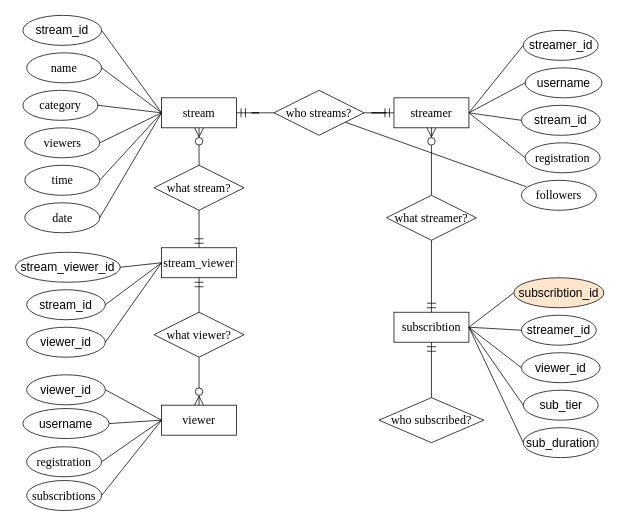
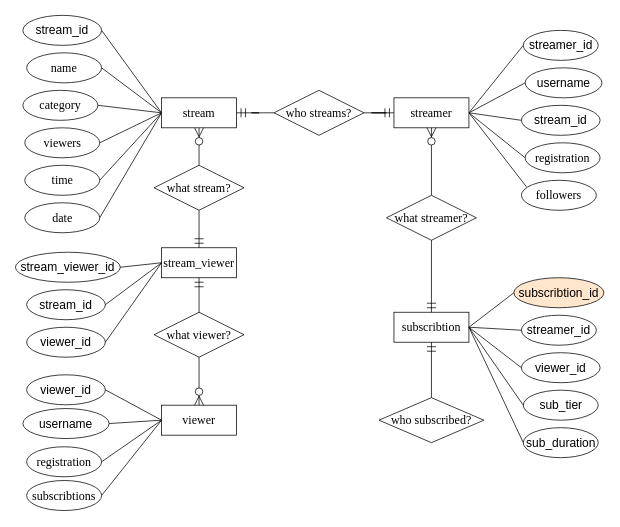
(436, 155) -> (499, 152)
